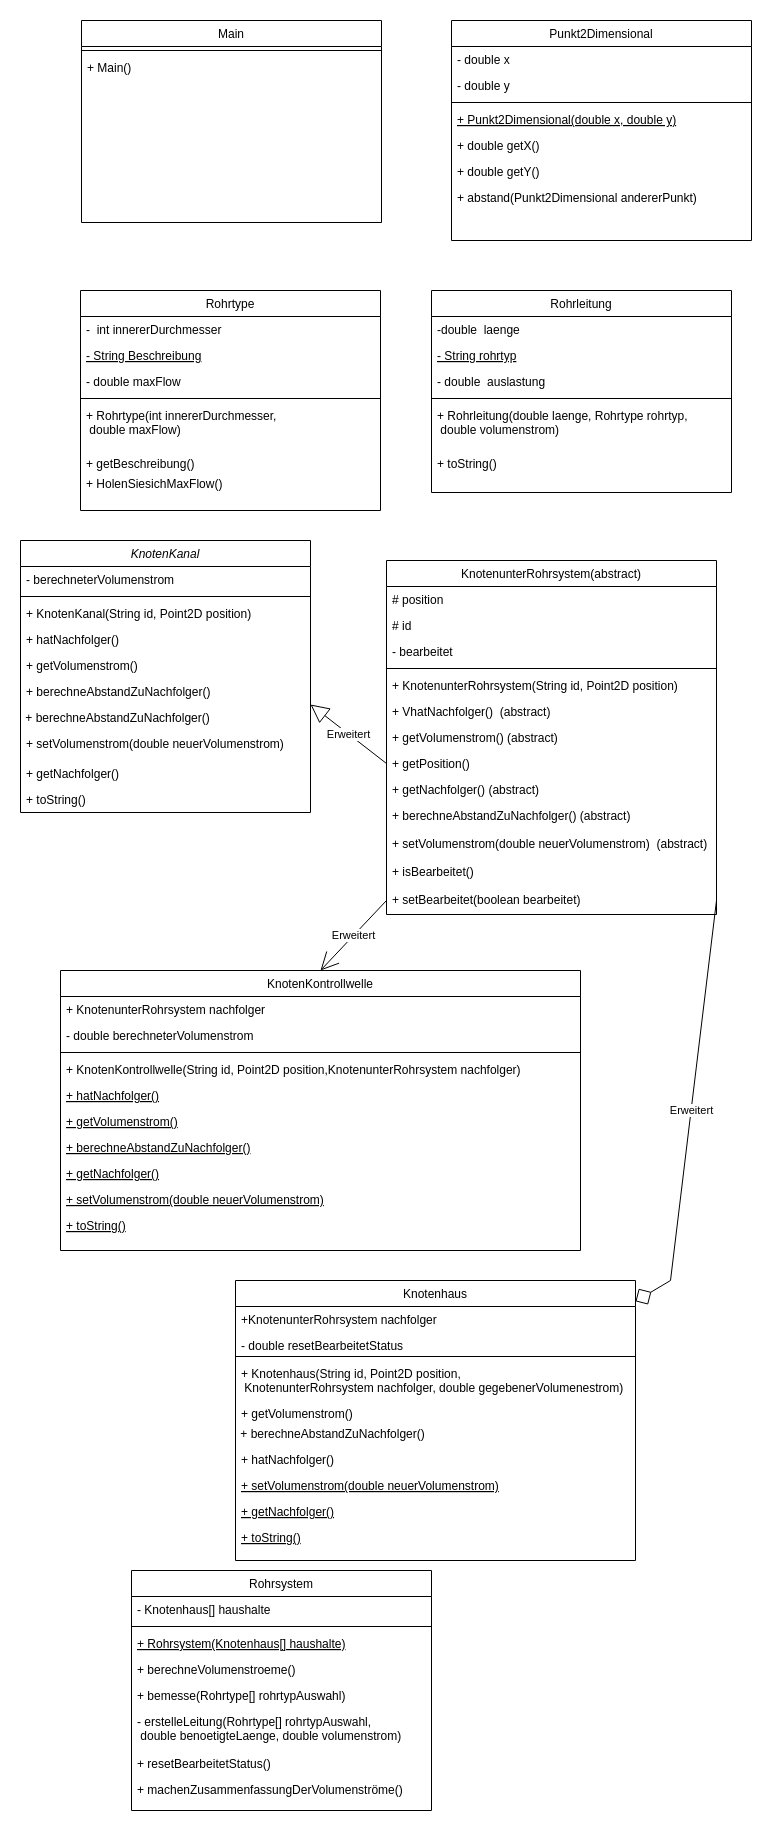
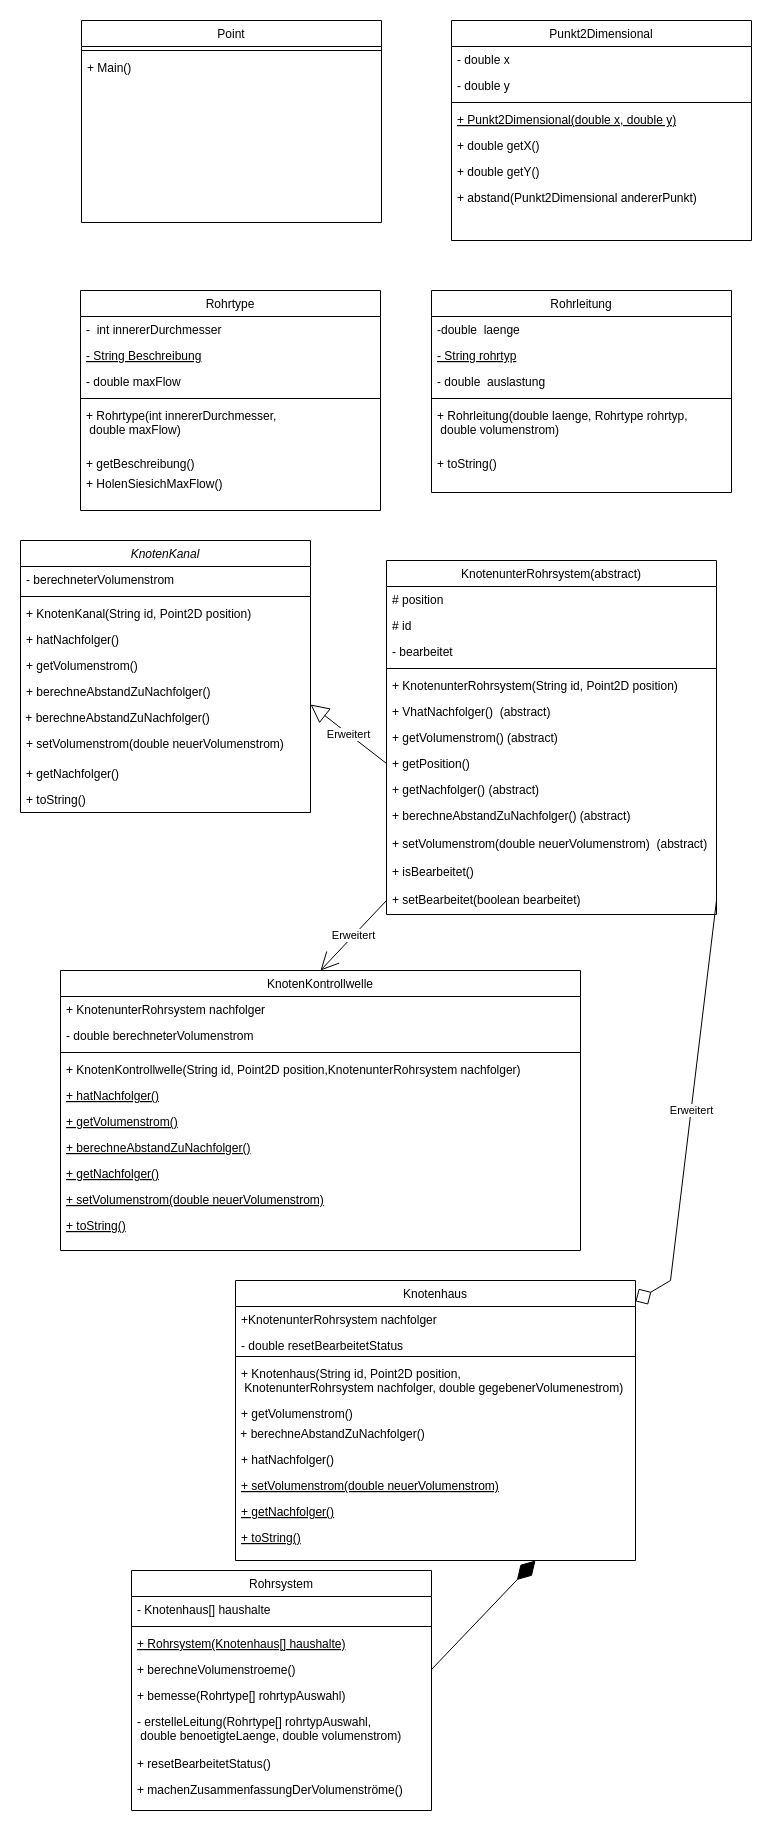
(231, 34) -> (231, 34)
none -> (475, 1624)
